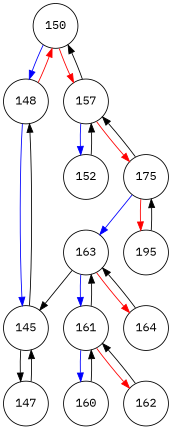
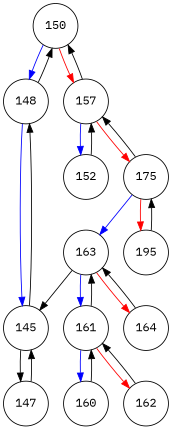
(44, 70) -> (44, 70)
